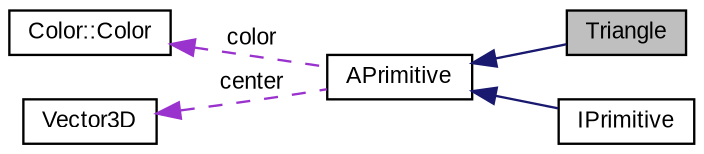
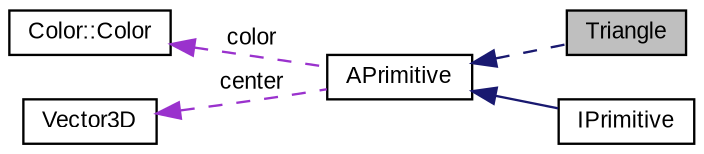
(531, 51) -> (531, 51)
